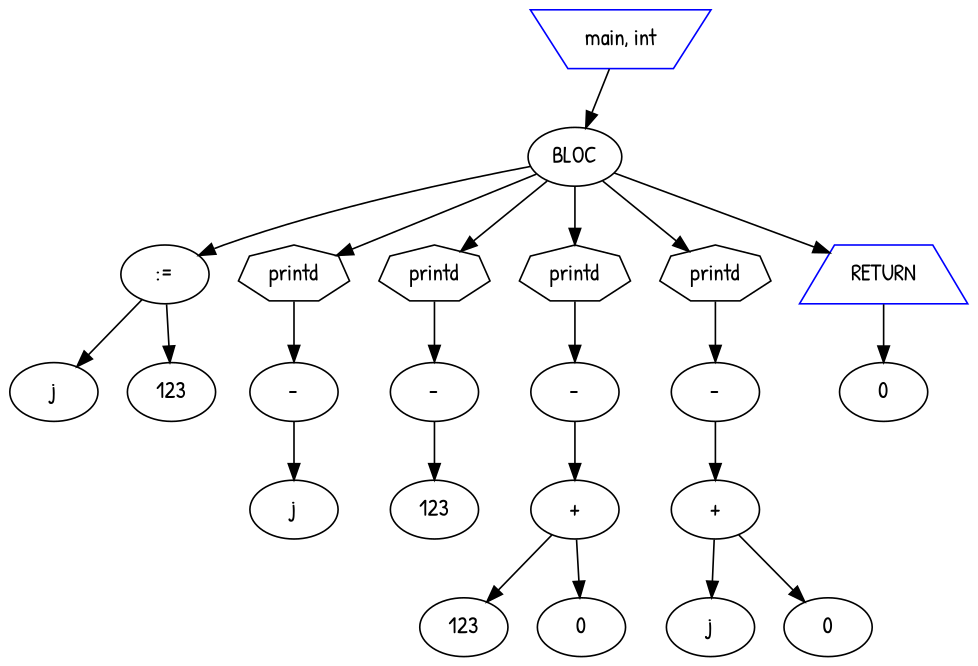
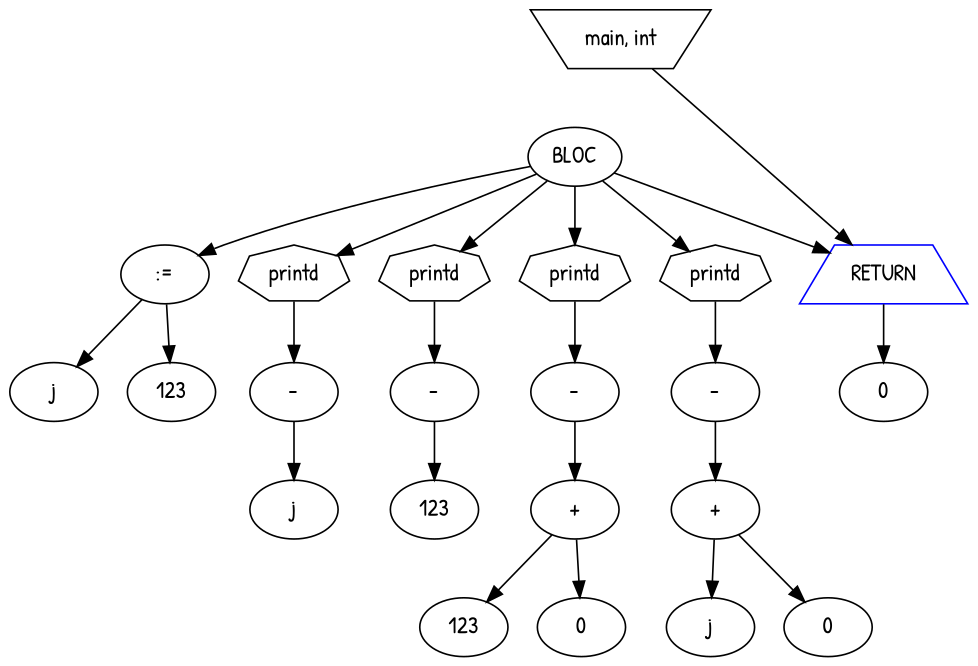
(621, 39) -> (621, 39)
(601, 91) -> (746, 151)
